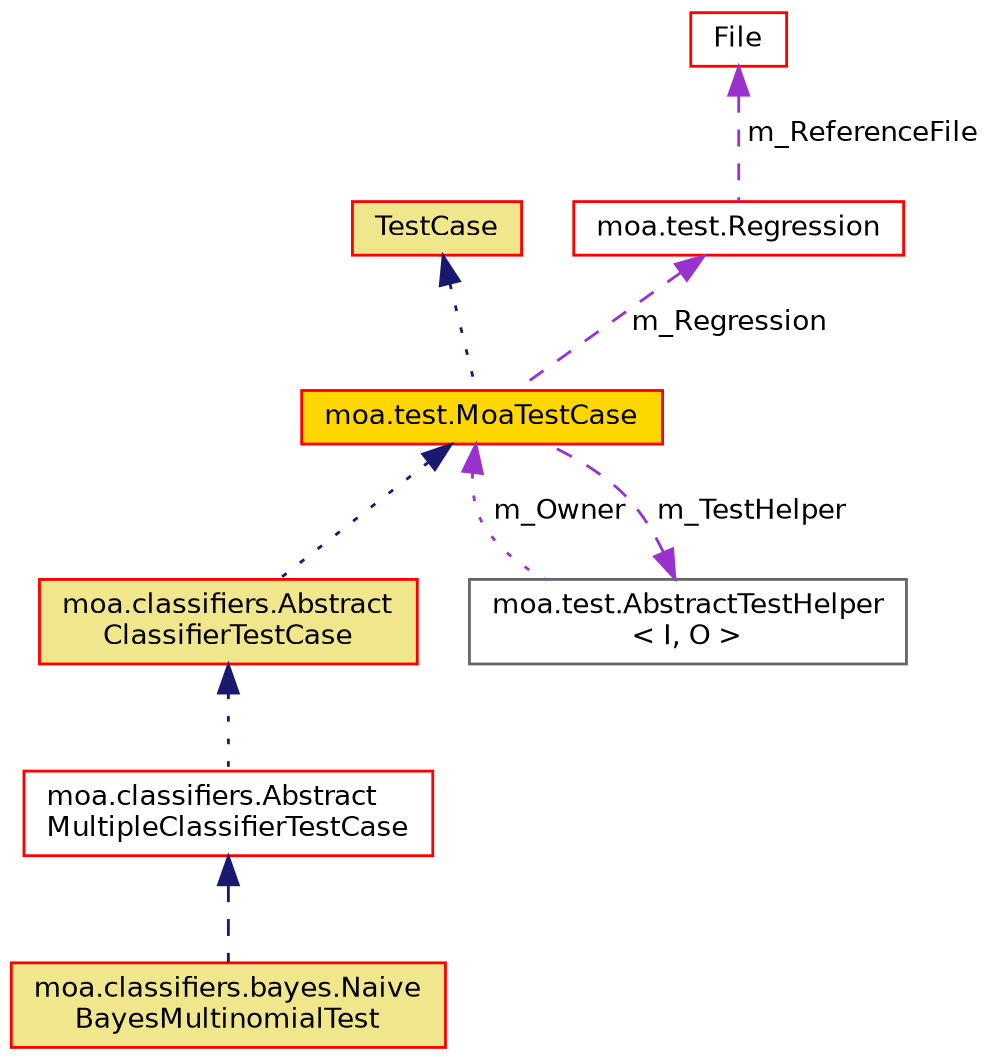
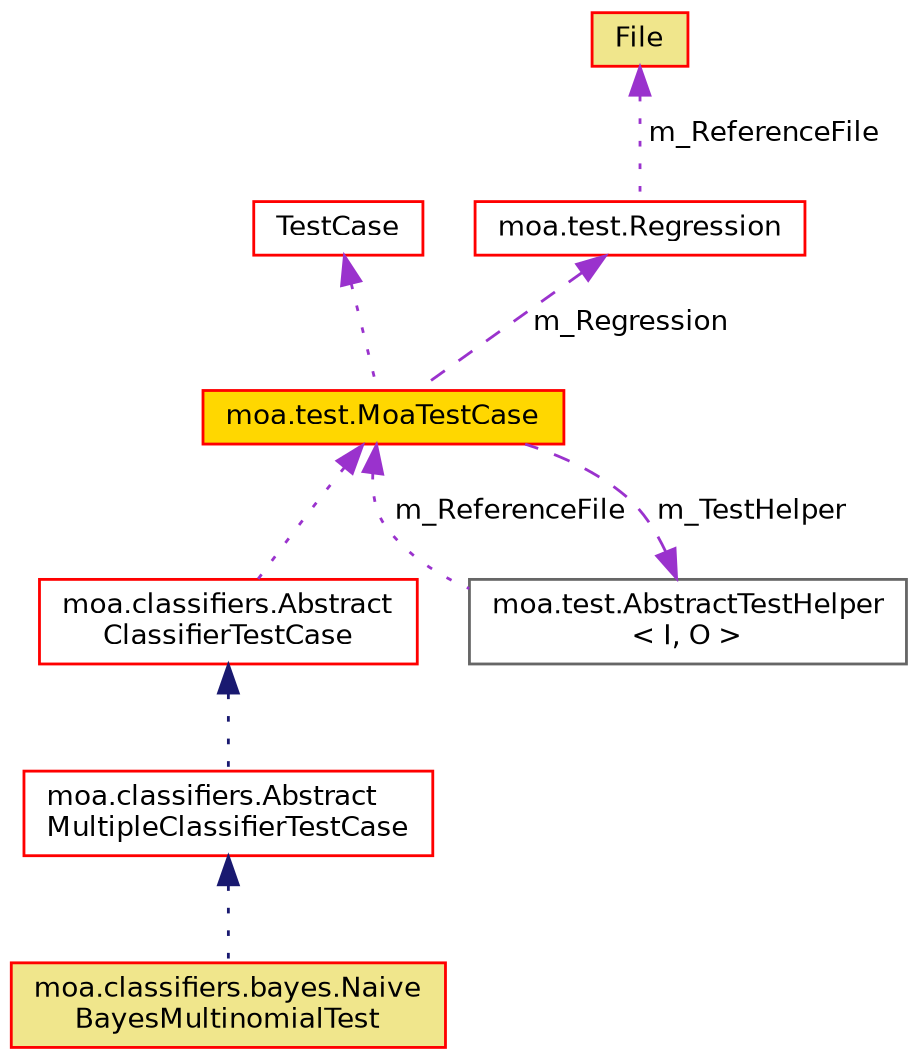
(739, 39) -> (640, 39)
(739, 148) -> (640, 148)
(437, 228) -> (338, 228)
(463, 337) -> (364, 337)
(555, 512) -> (506, 512)
(354, 521) -> (301, 523)
(228, 622) -> (228, 622)
(228, 924) -> (228, 924)
